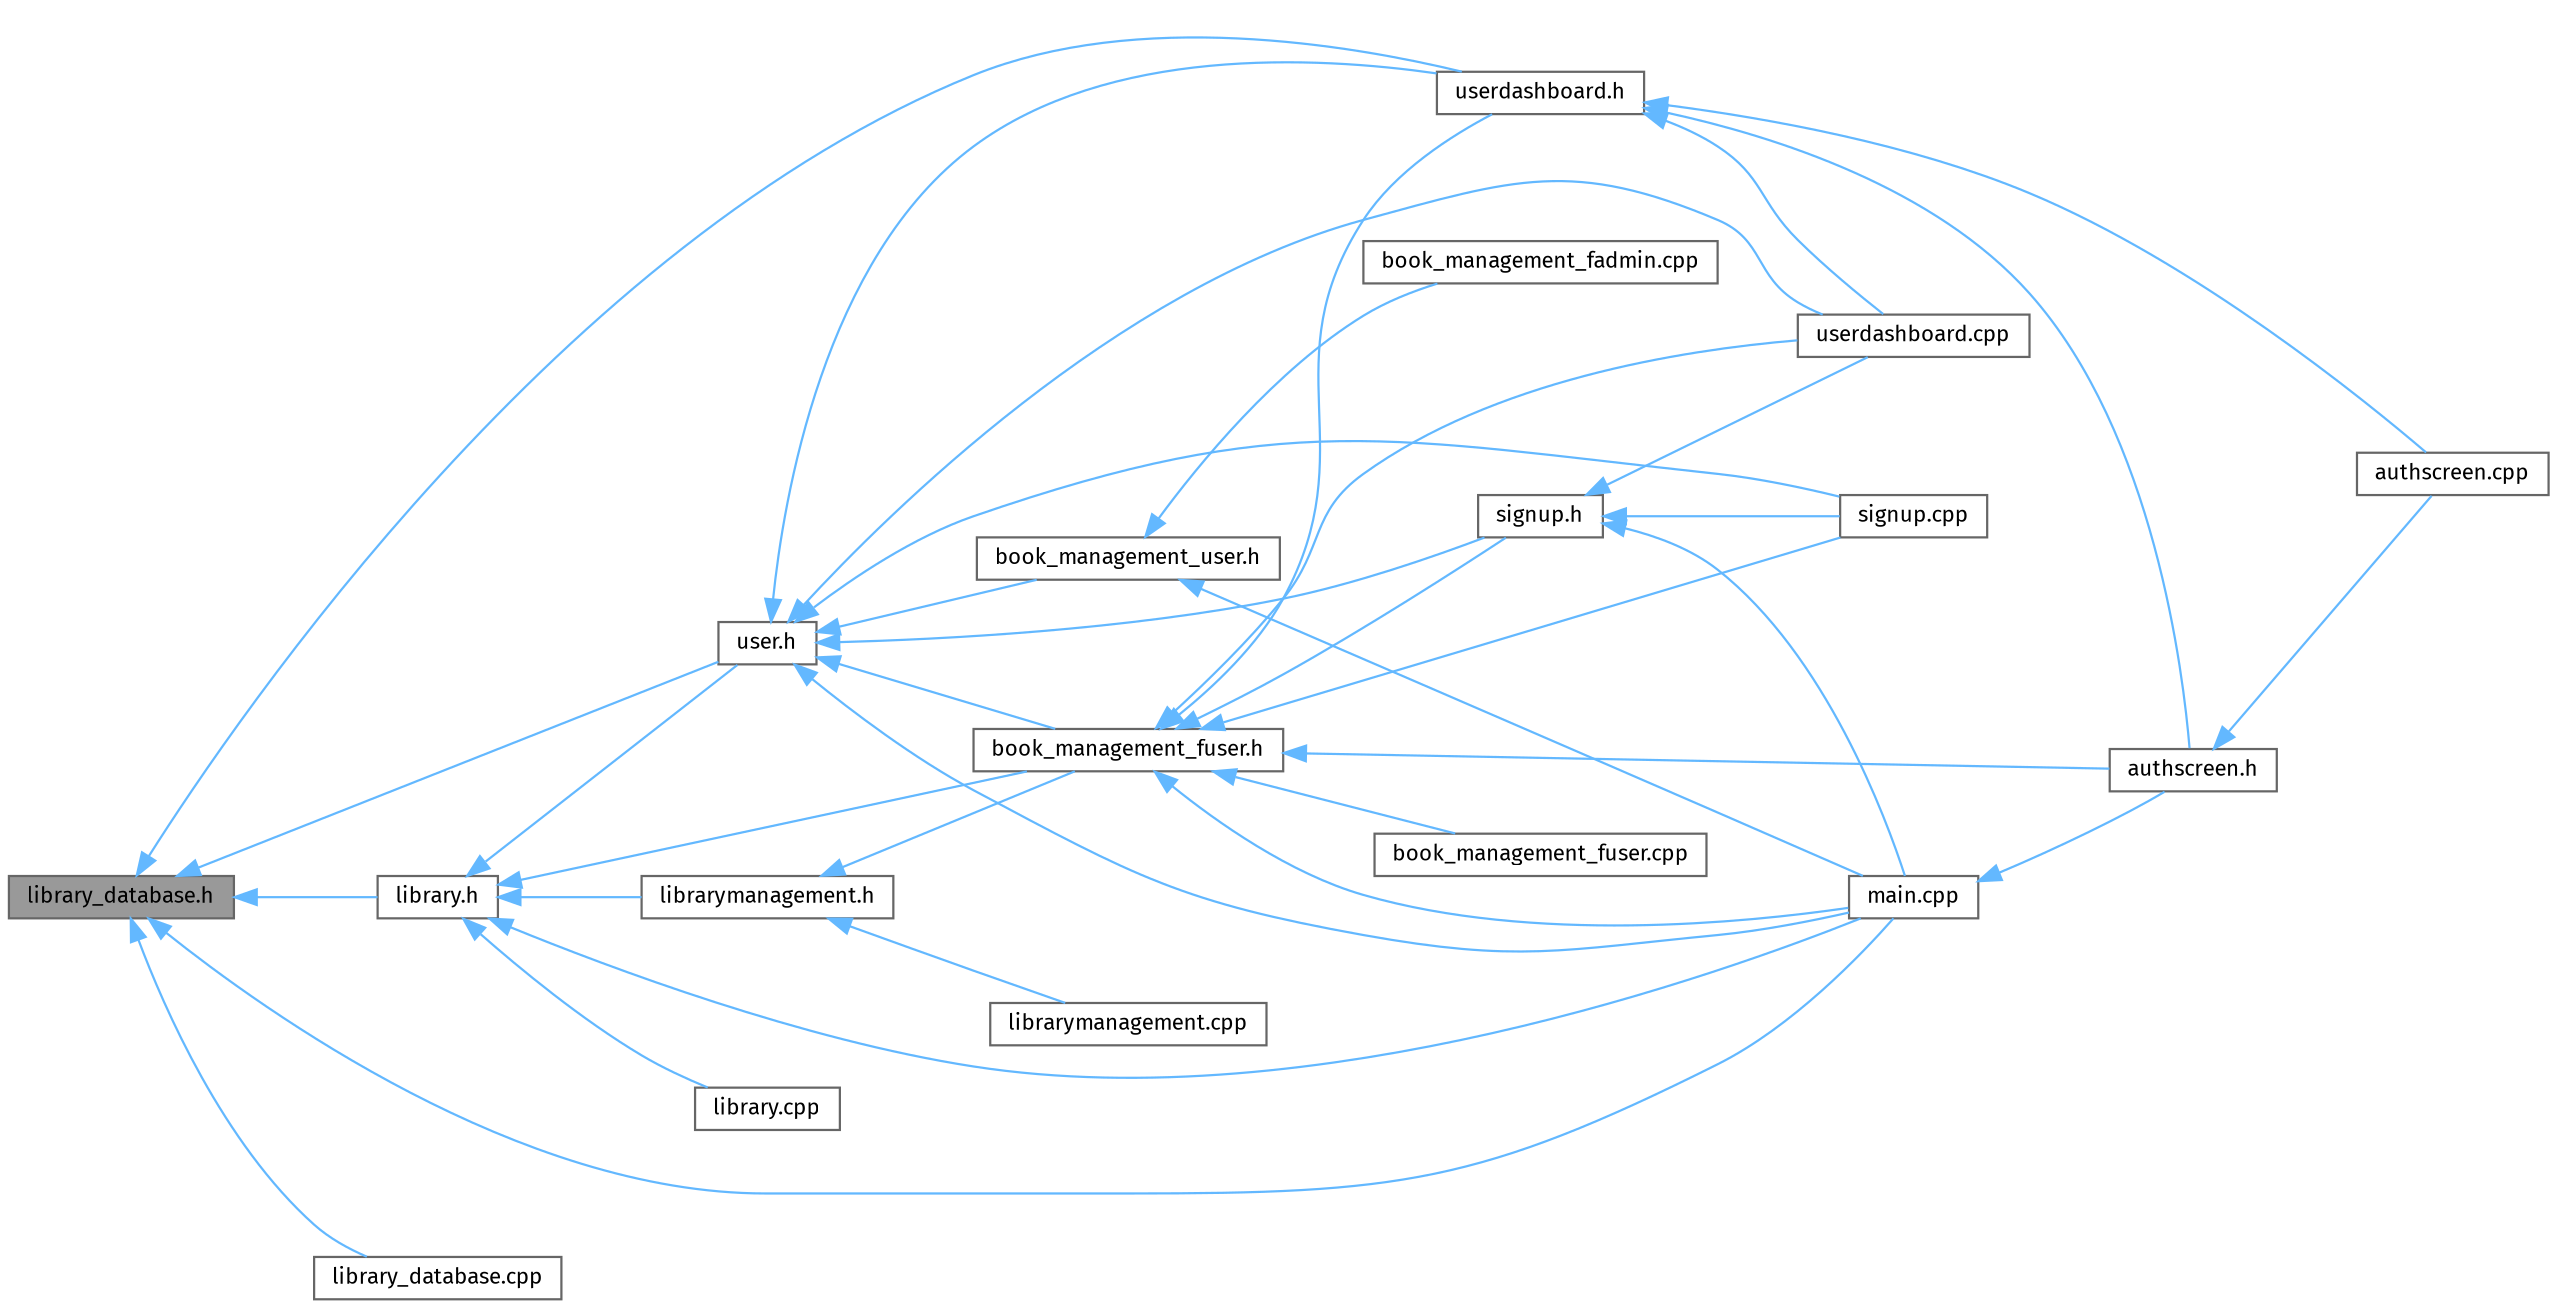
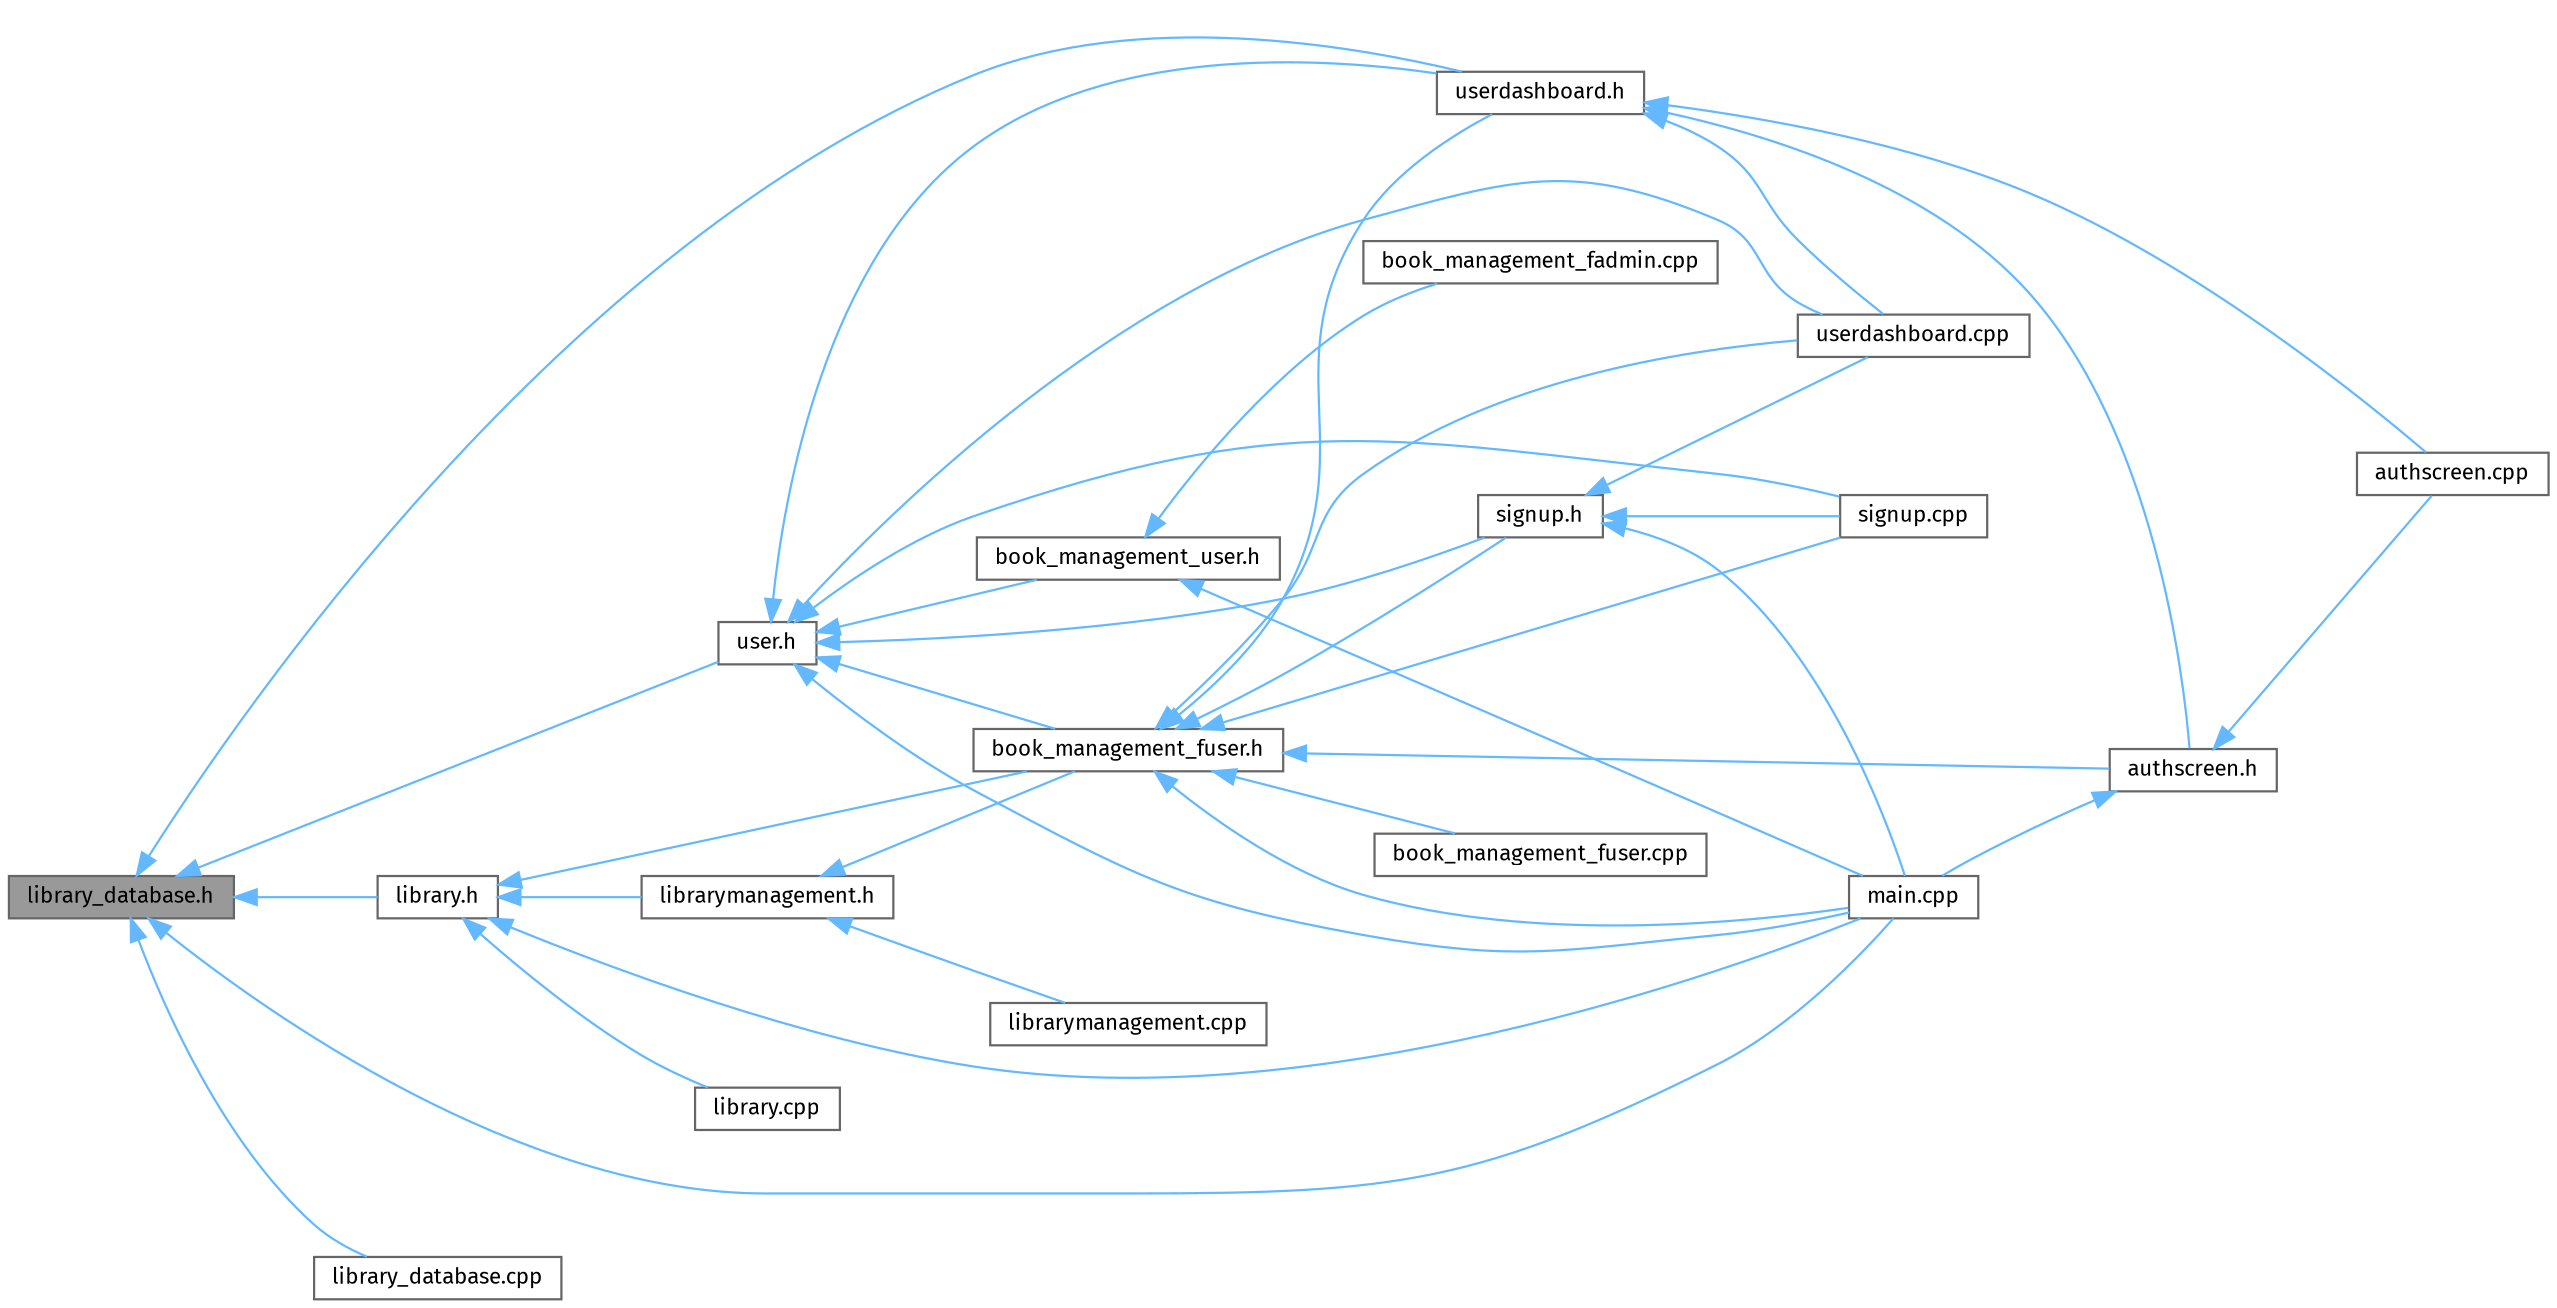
(612, 763) -> none
(2083, 835) -> (2017, 836)
